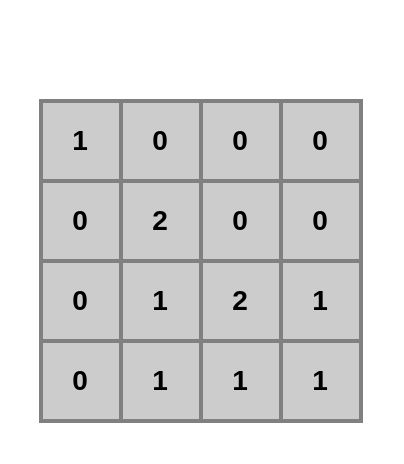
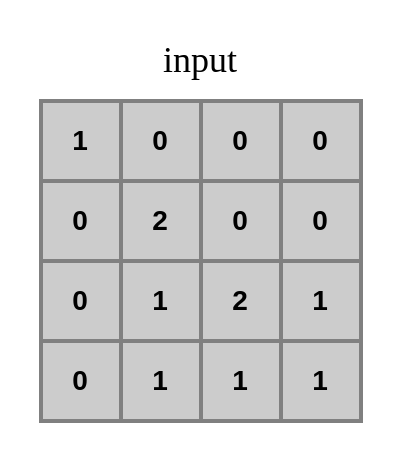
none -> (201, 61)
